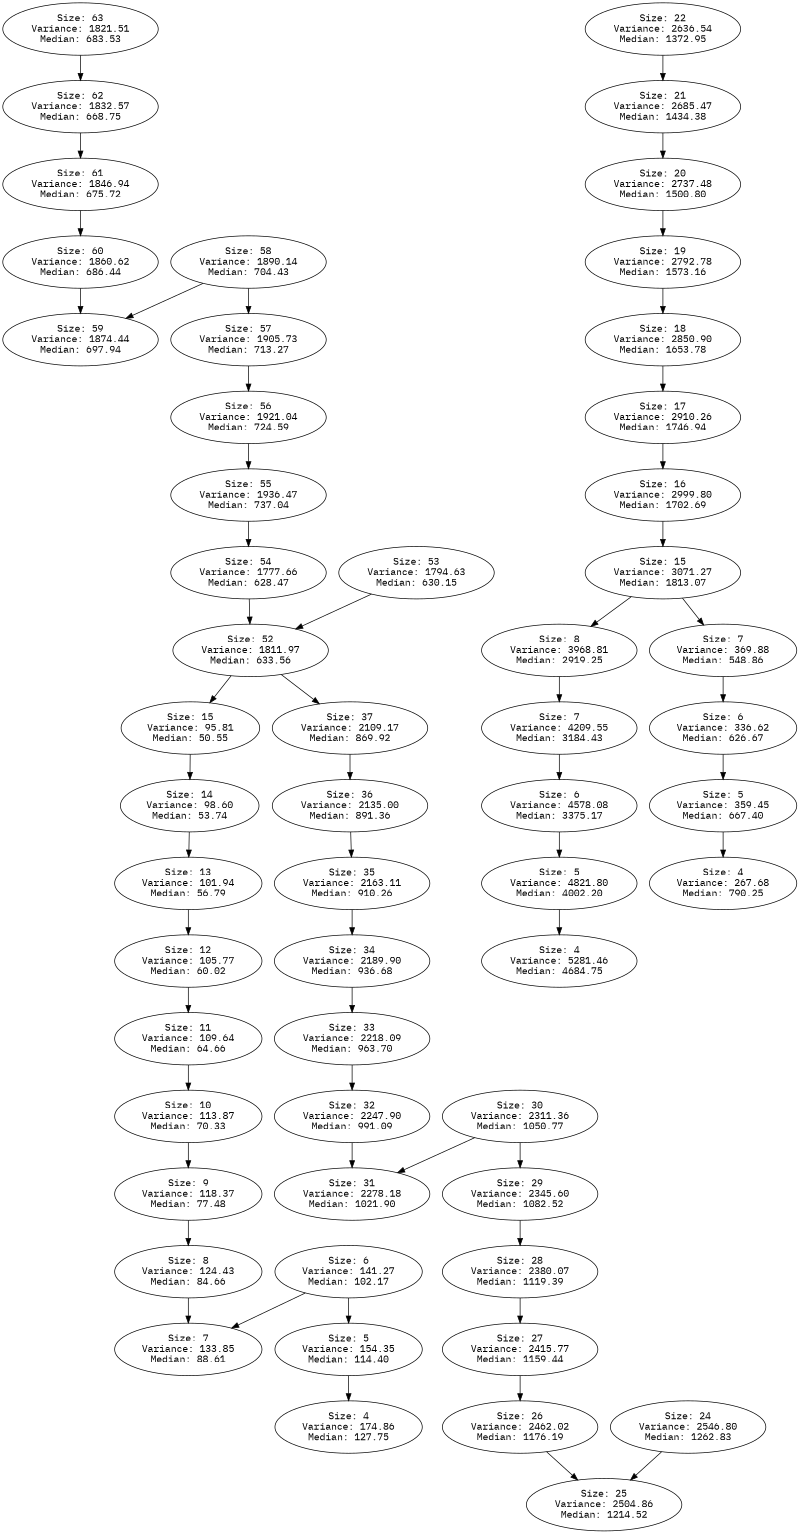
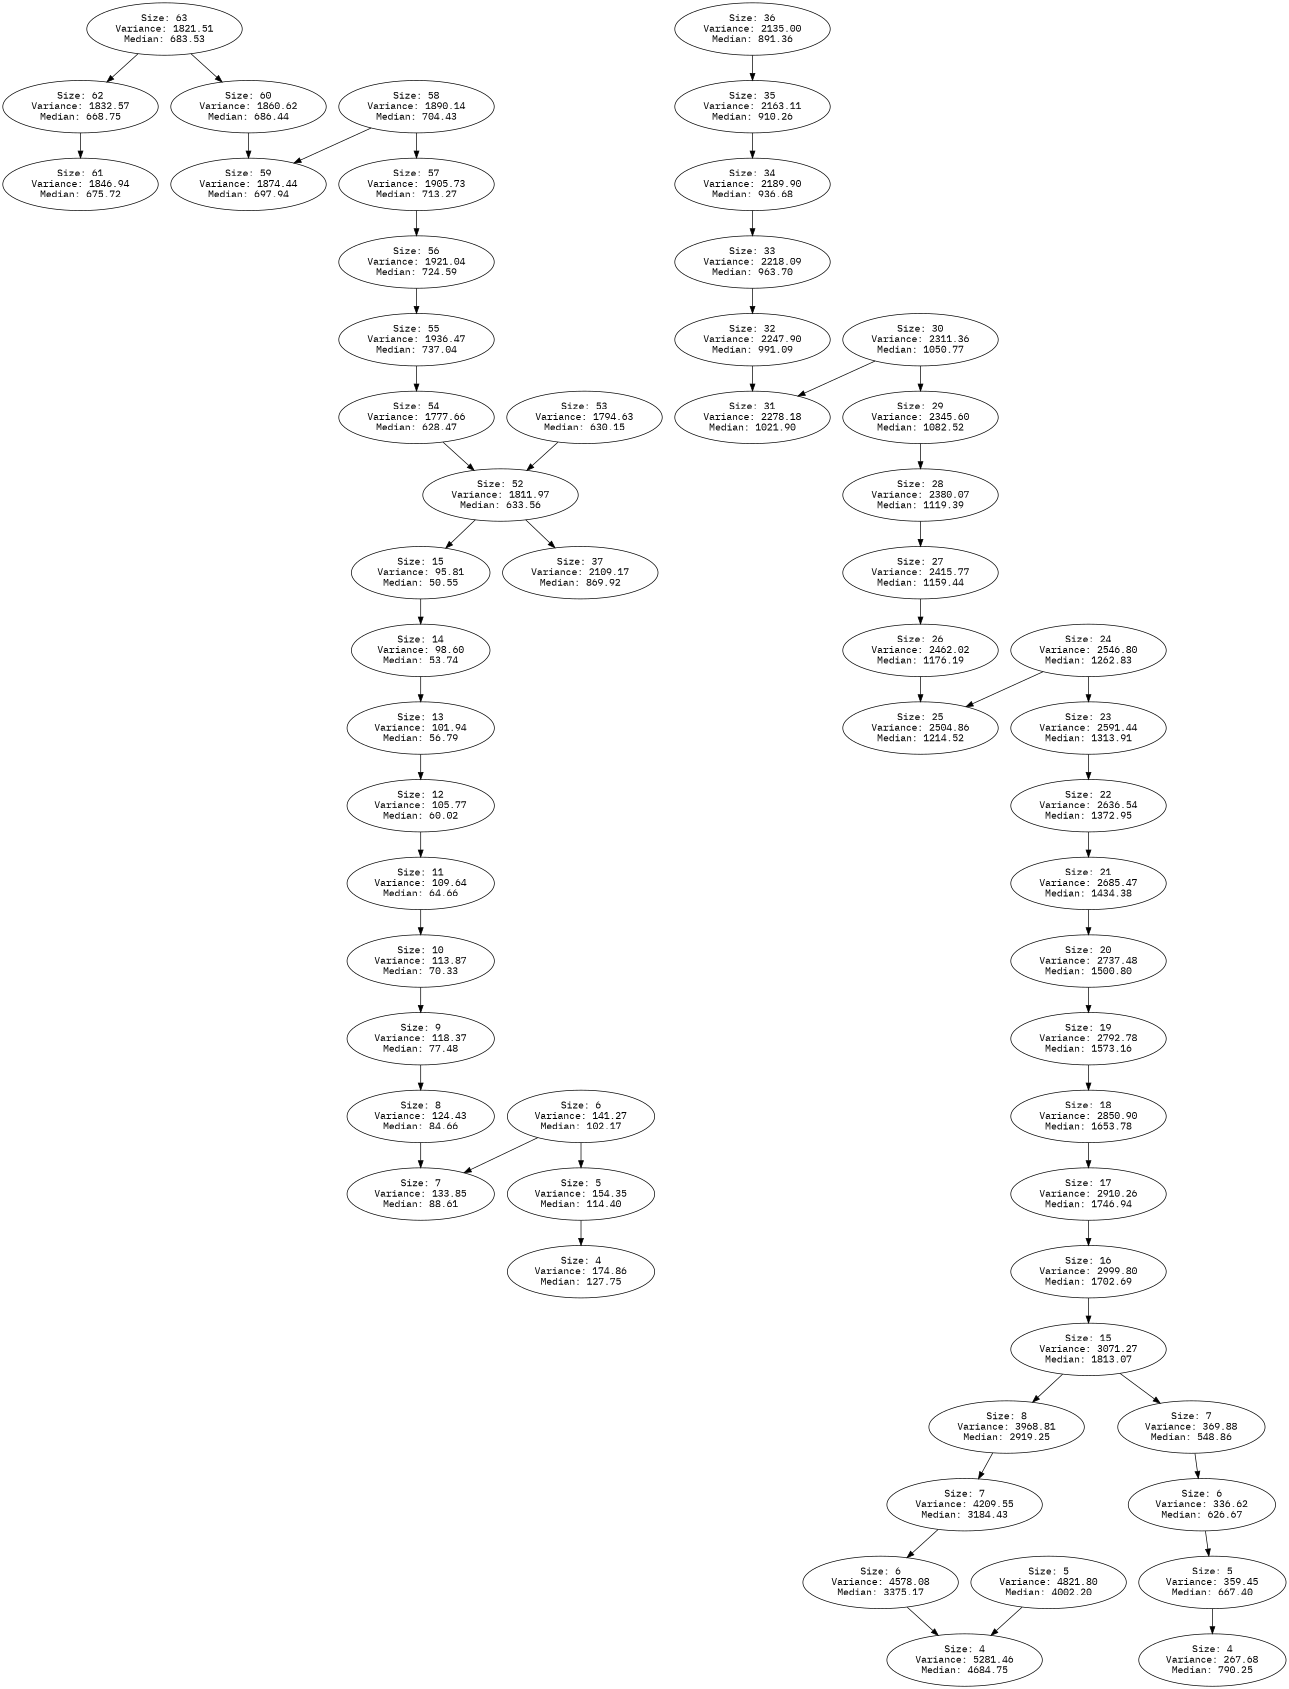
(81, 220) -> (204, 66)
none -> (1088, 728)
(350, 763) -> none
(559, 841) -> (920, 1619)
